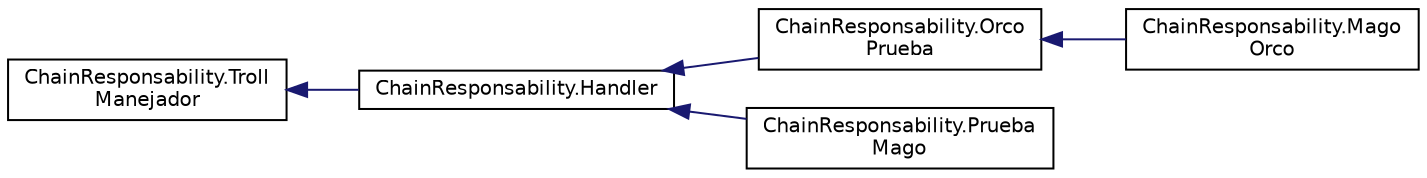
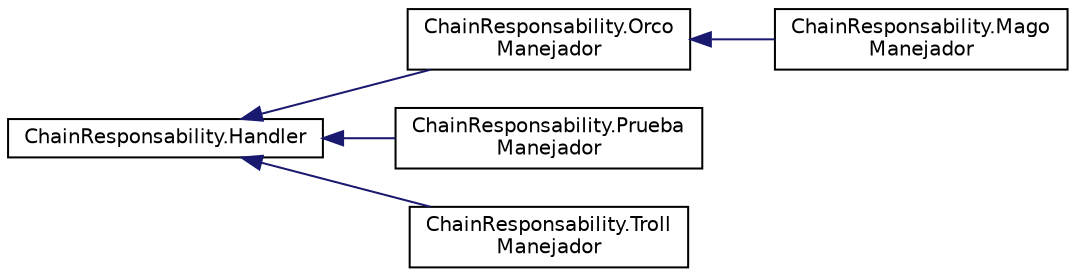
(900, 39) -> (549, 39)
(1272, 39) -> (921, 39)
(333, 90) -> (346, 185)
(900, 138) -> (549, 138)
